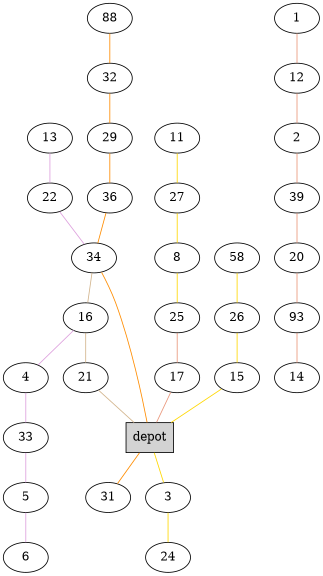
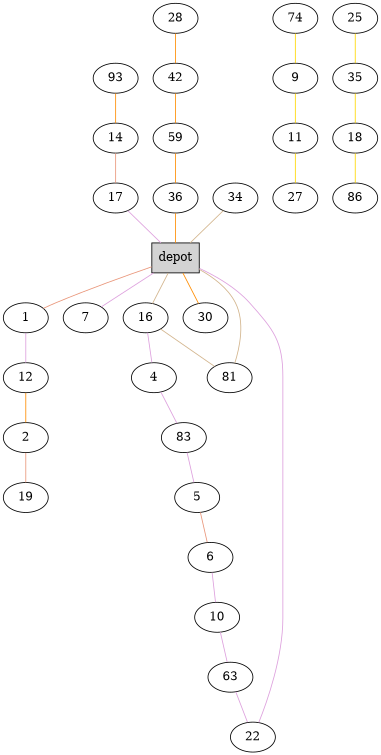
(110, 18) -> (176, 18)
(297, 48) -> (26, 348)
(110, 78) -> (176, 78)
none -> (295, 78)
none -> (355, 78)
(297, 108) -> (26, 408)
(50, 138) -> (230, 677)
(110, 138) -> (176, 138)
(297, 198) -> (26, 498)
(72, 228) -> (283, 479)
(102, 228) -> (176, 228)
(177, 258) -> none
(237, 258) -> (355, 138)
(297, 258) -> none
none -> (97, 286)
(90, 288) -> (160, 288)
none -> (86, 318)
(237, 318) -> (355, 198)
(129, 346) -> (207, 227)
(177, 348) -> (116, 168)
(297, 348) -> (116, 108)
(86, 378) -> (230, 378)
(237, 378) -> none
(164, 407) -> (144, 227)
(26, 438) -> (184, 438)
(108, 498) -> (205, 318)
(168, 498) -> none
(26, 528) -> (204, 527)
(168, 557) -> (295, 18)
none -> (217, 617)
